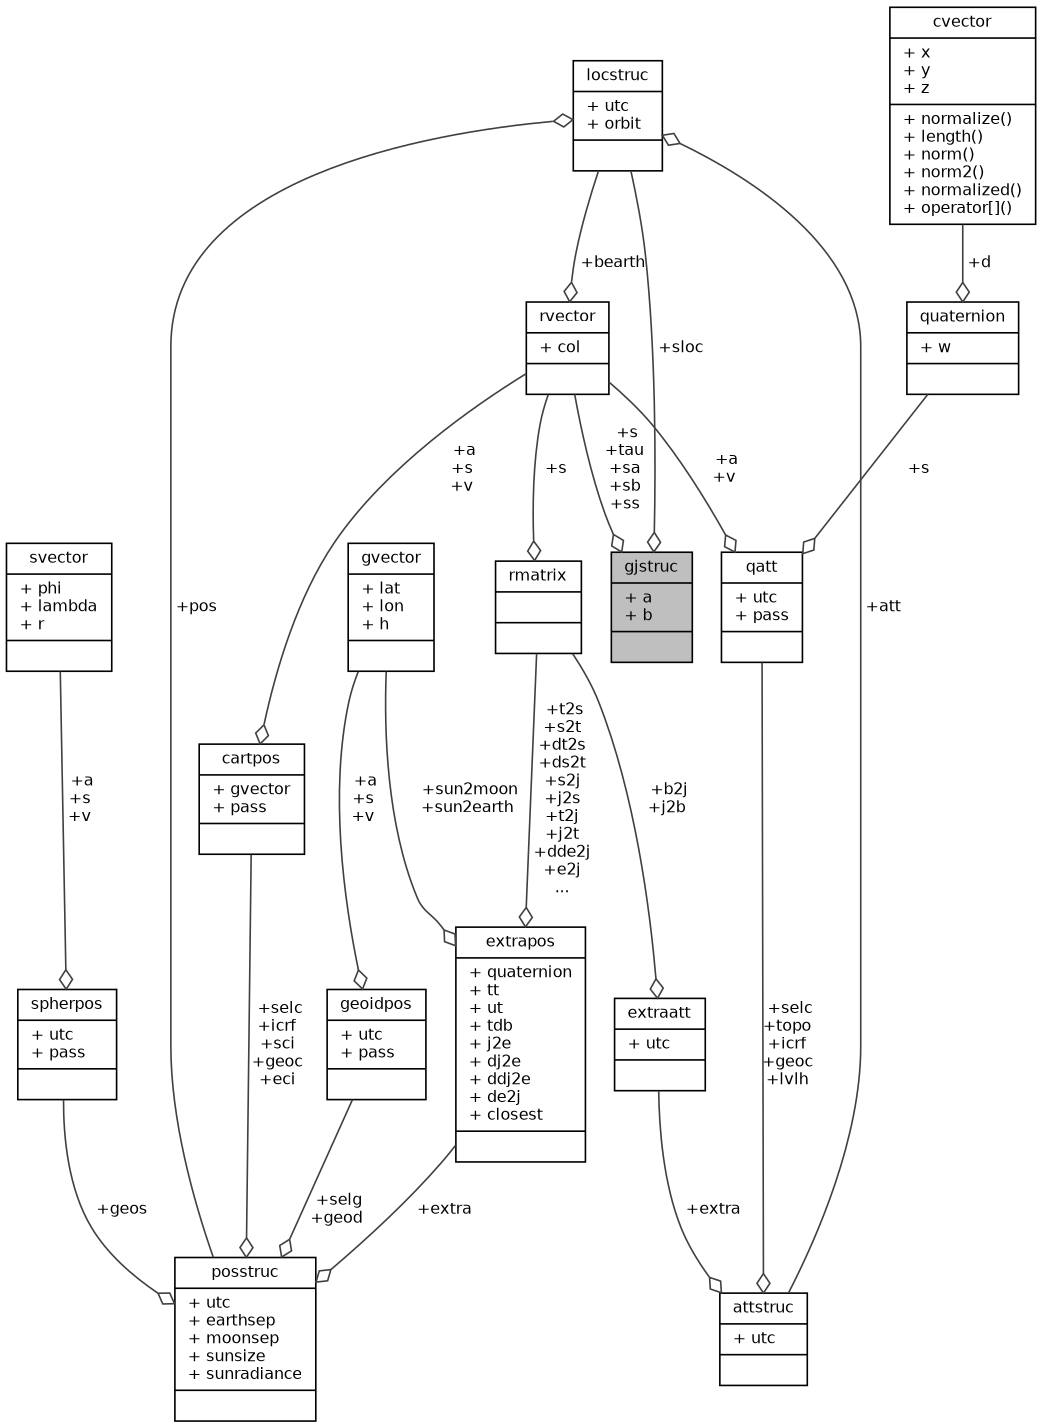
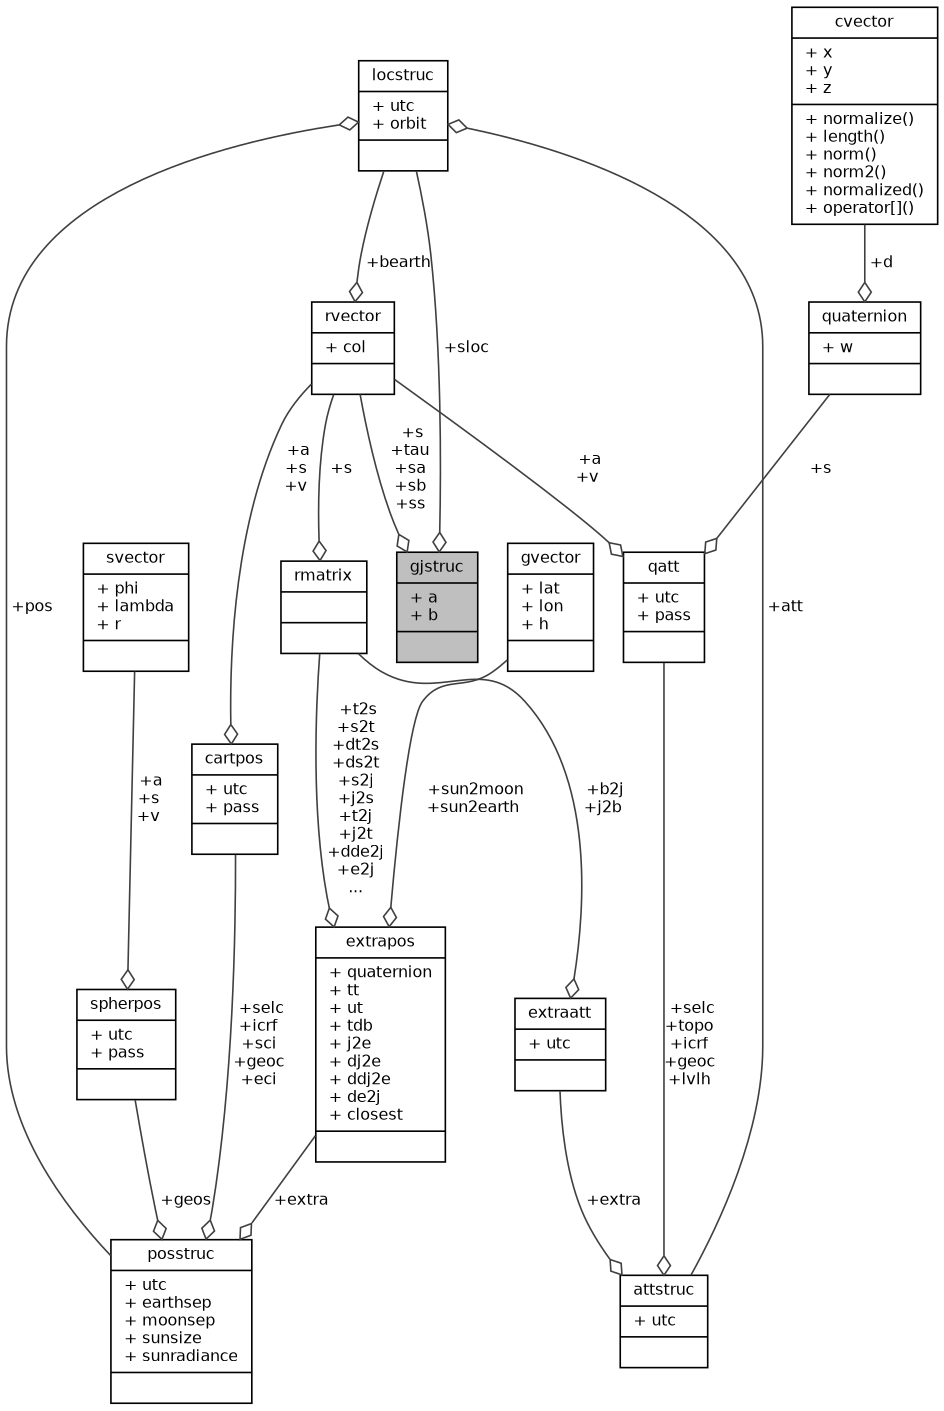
(252, 789) -> (227, 789)
(377, 1045) -> none
